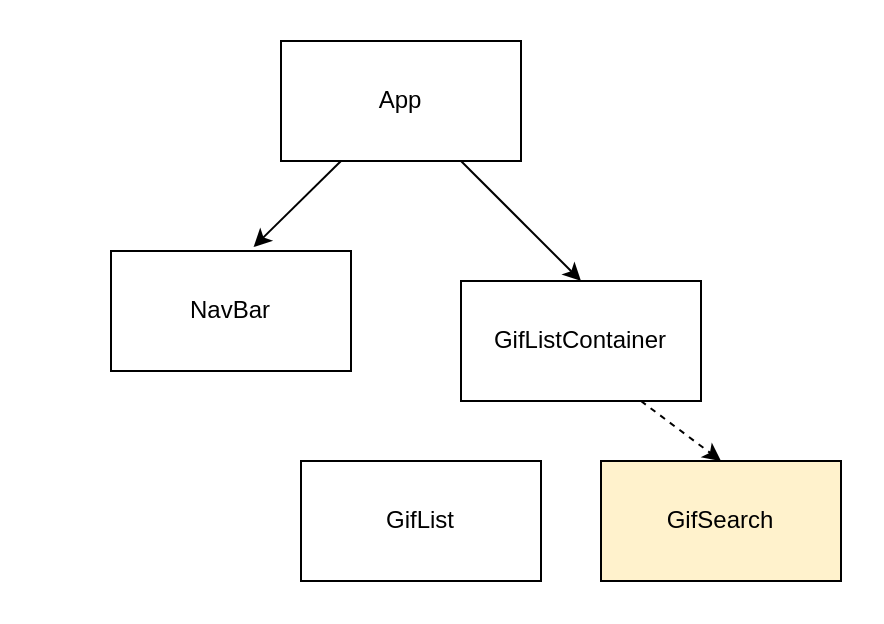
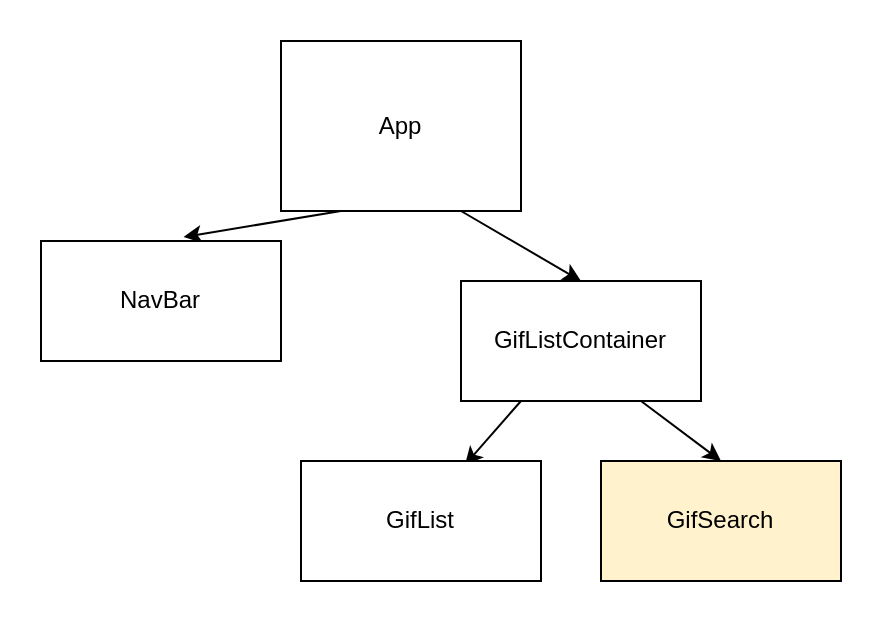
(401, 101) -> (401, 126)
(231, 311) -> (161, 301)
(676, 427) -> (676, 427)
none -> (497, 428)
